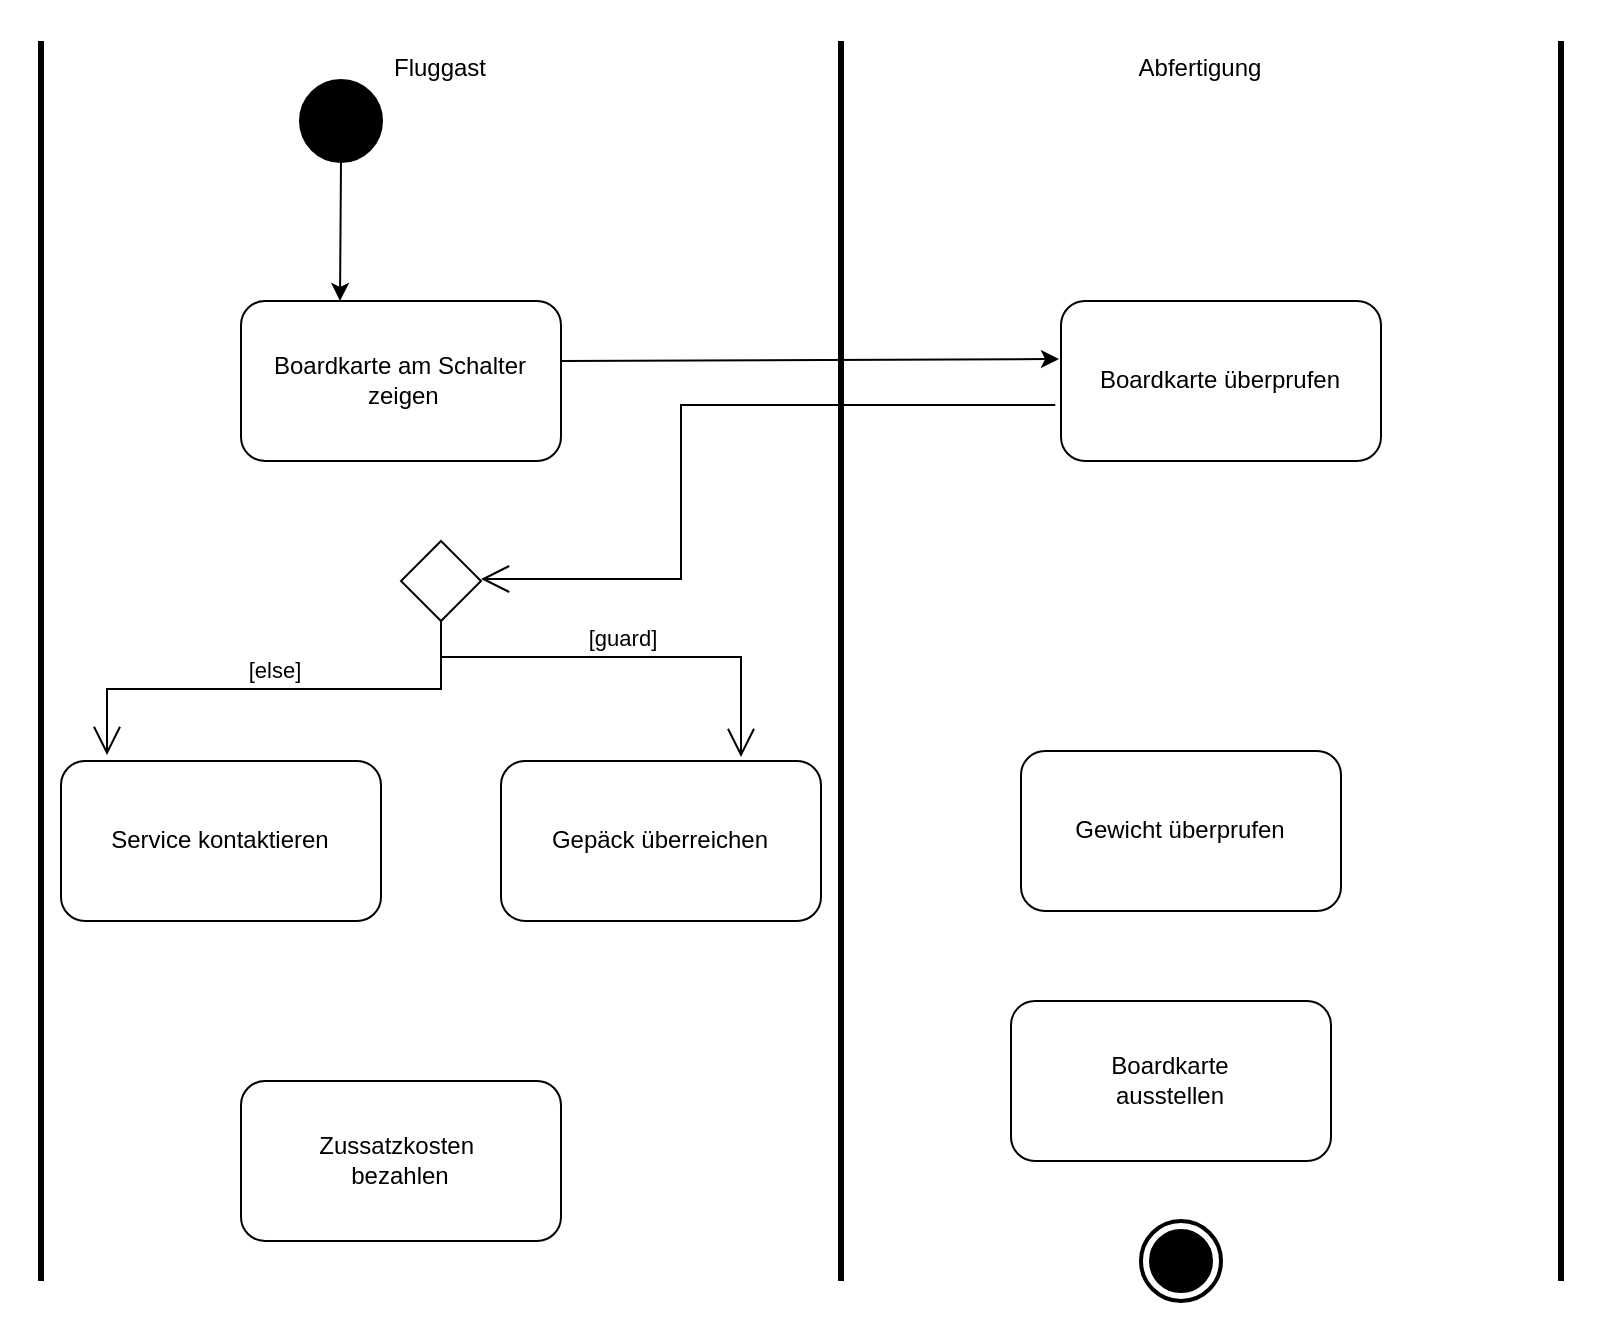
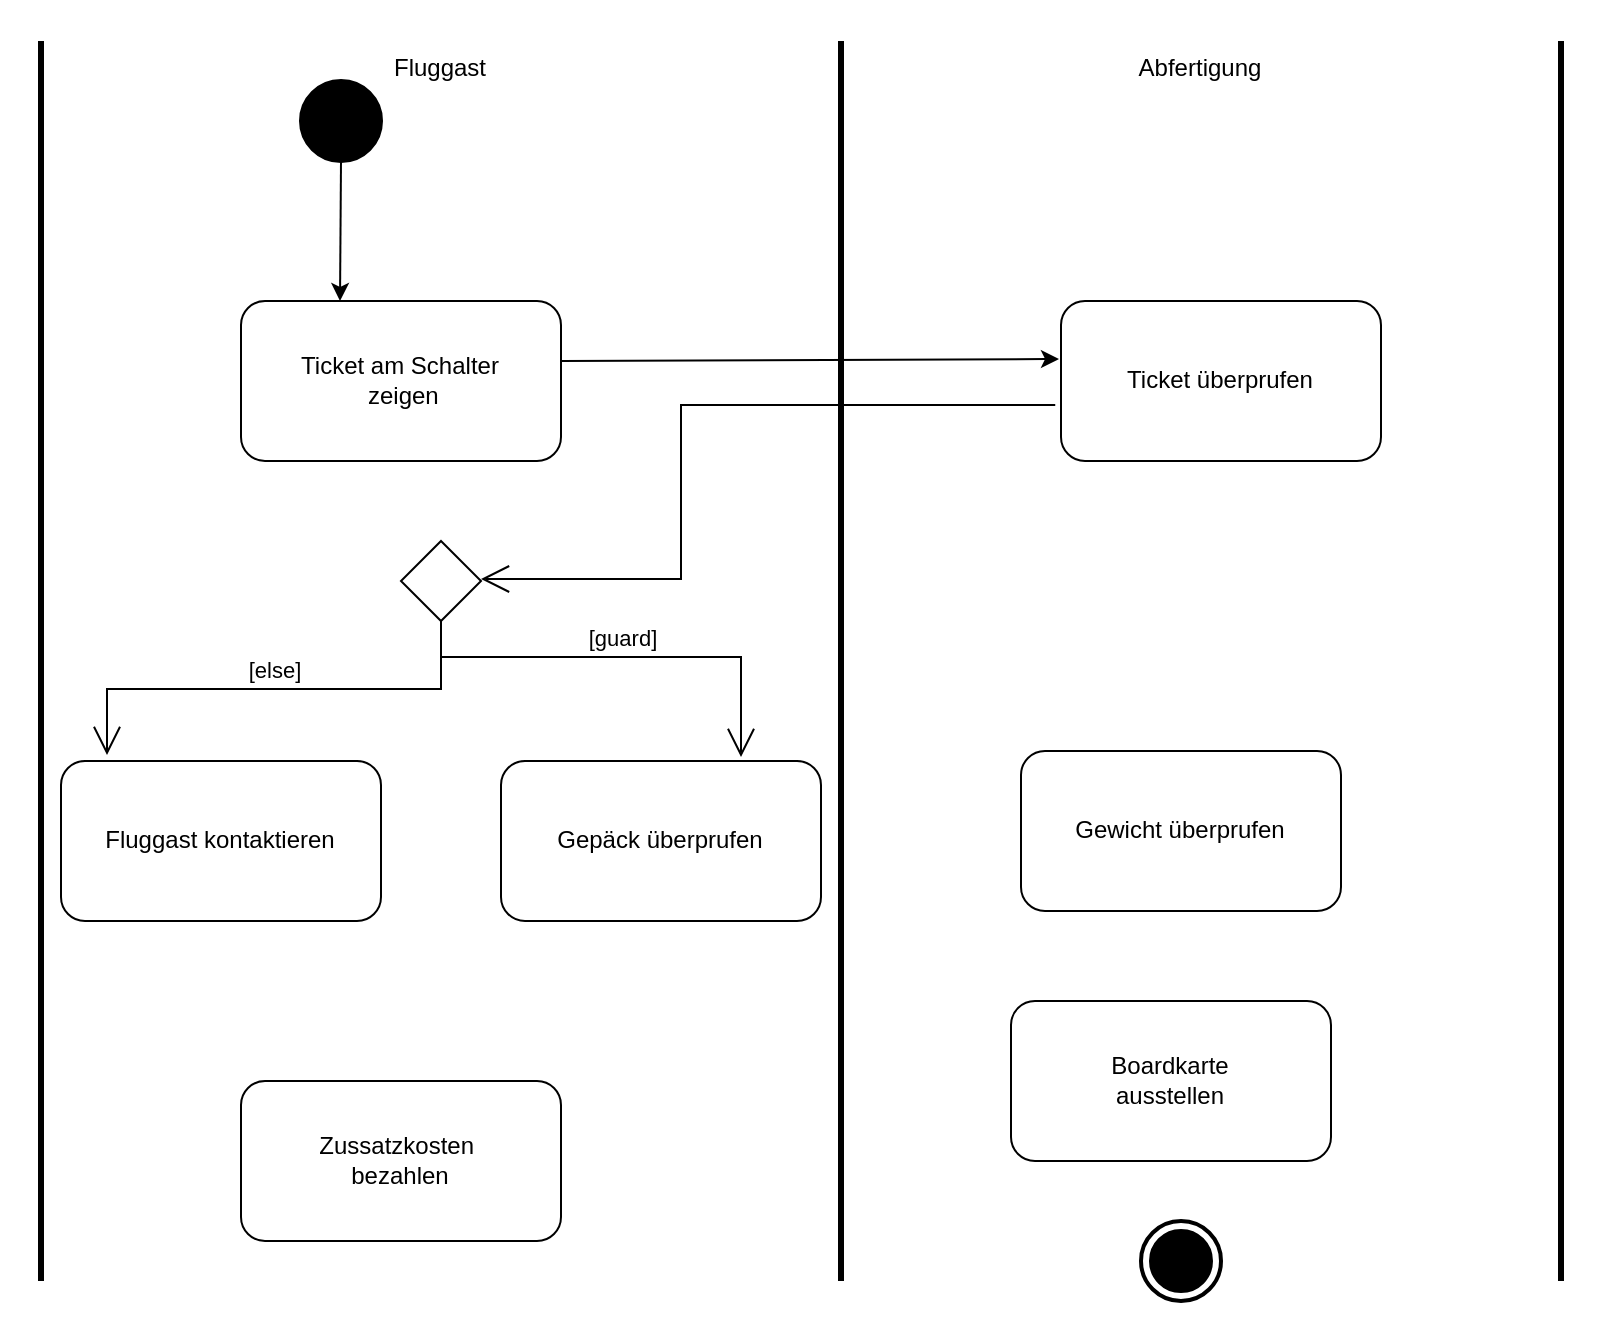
(401, 381) -> (401, 381)
(1221, 381) -> (1221, 381)
(221, 841) -> (221, 841)
(661, 841) -> (661, 841)
